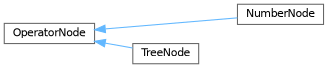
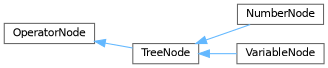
(172, 23) -> (228, 32)
none -> (280, 54)
